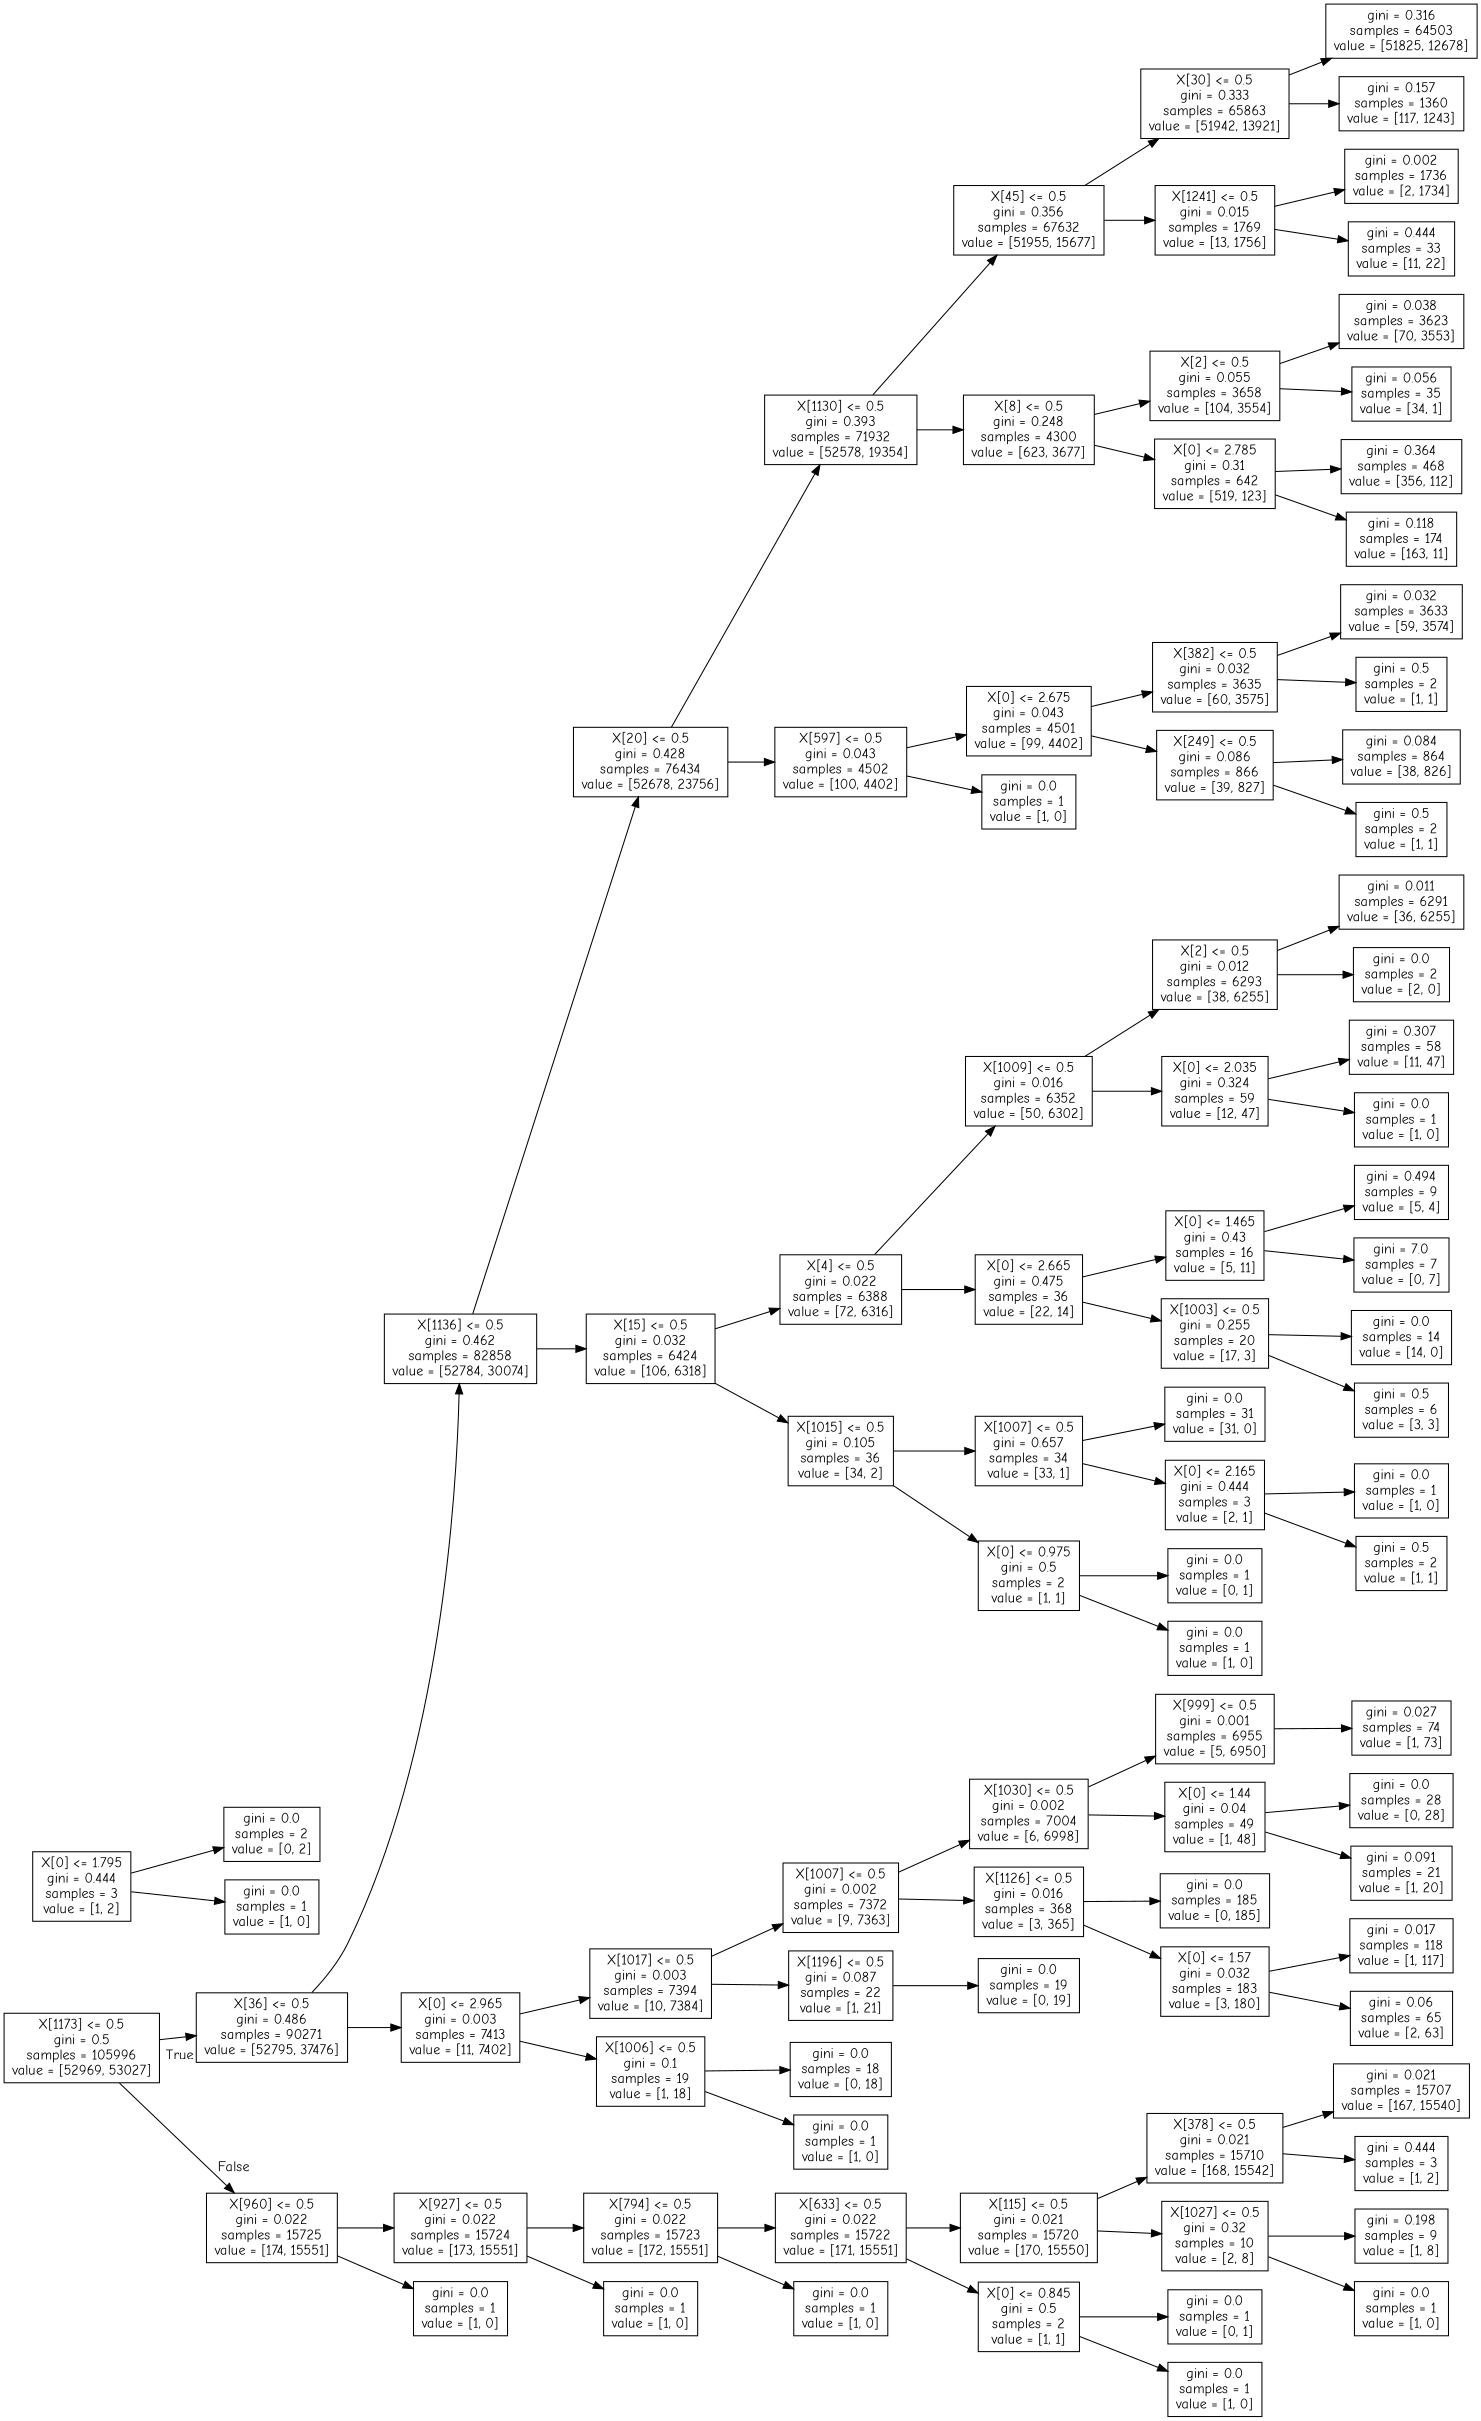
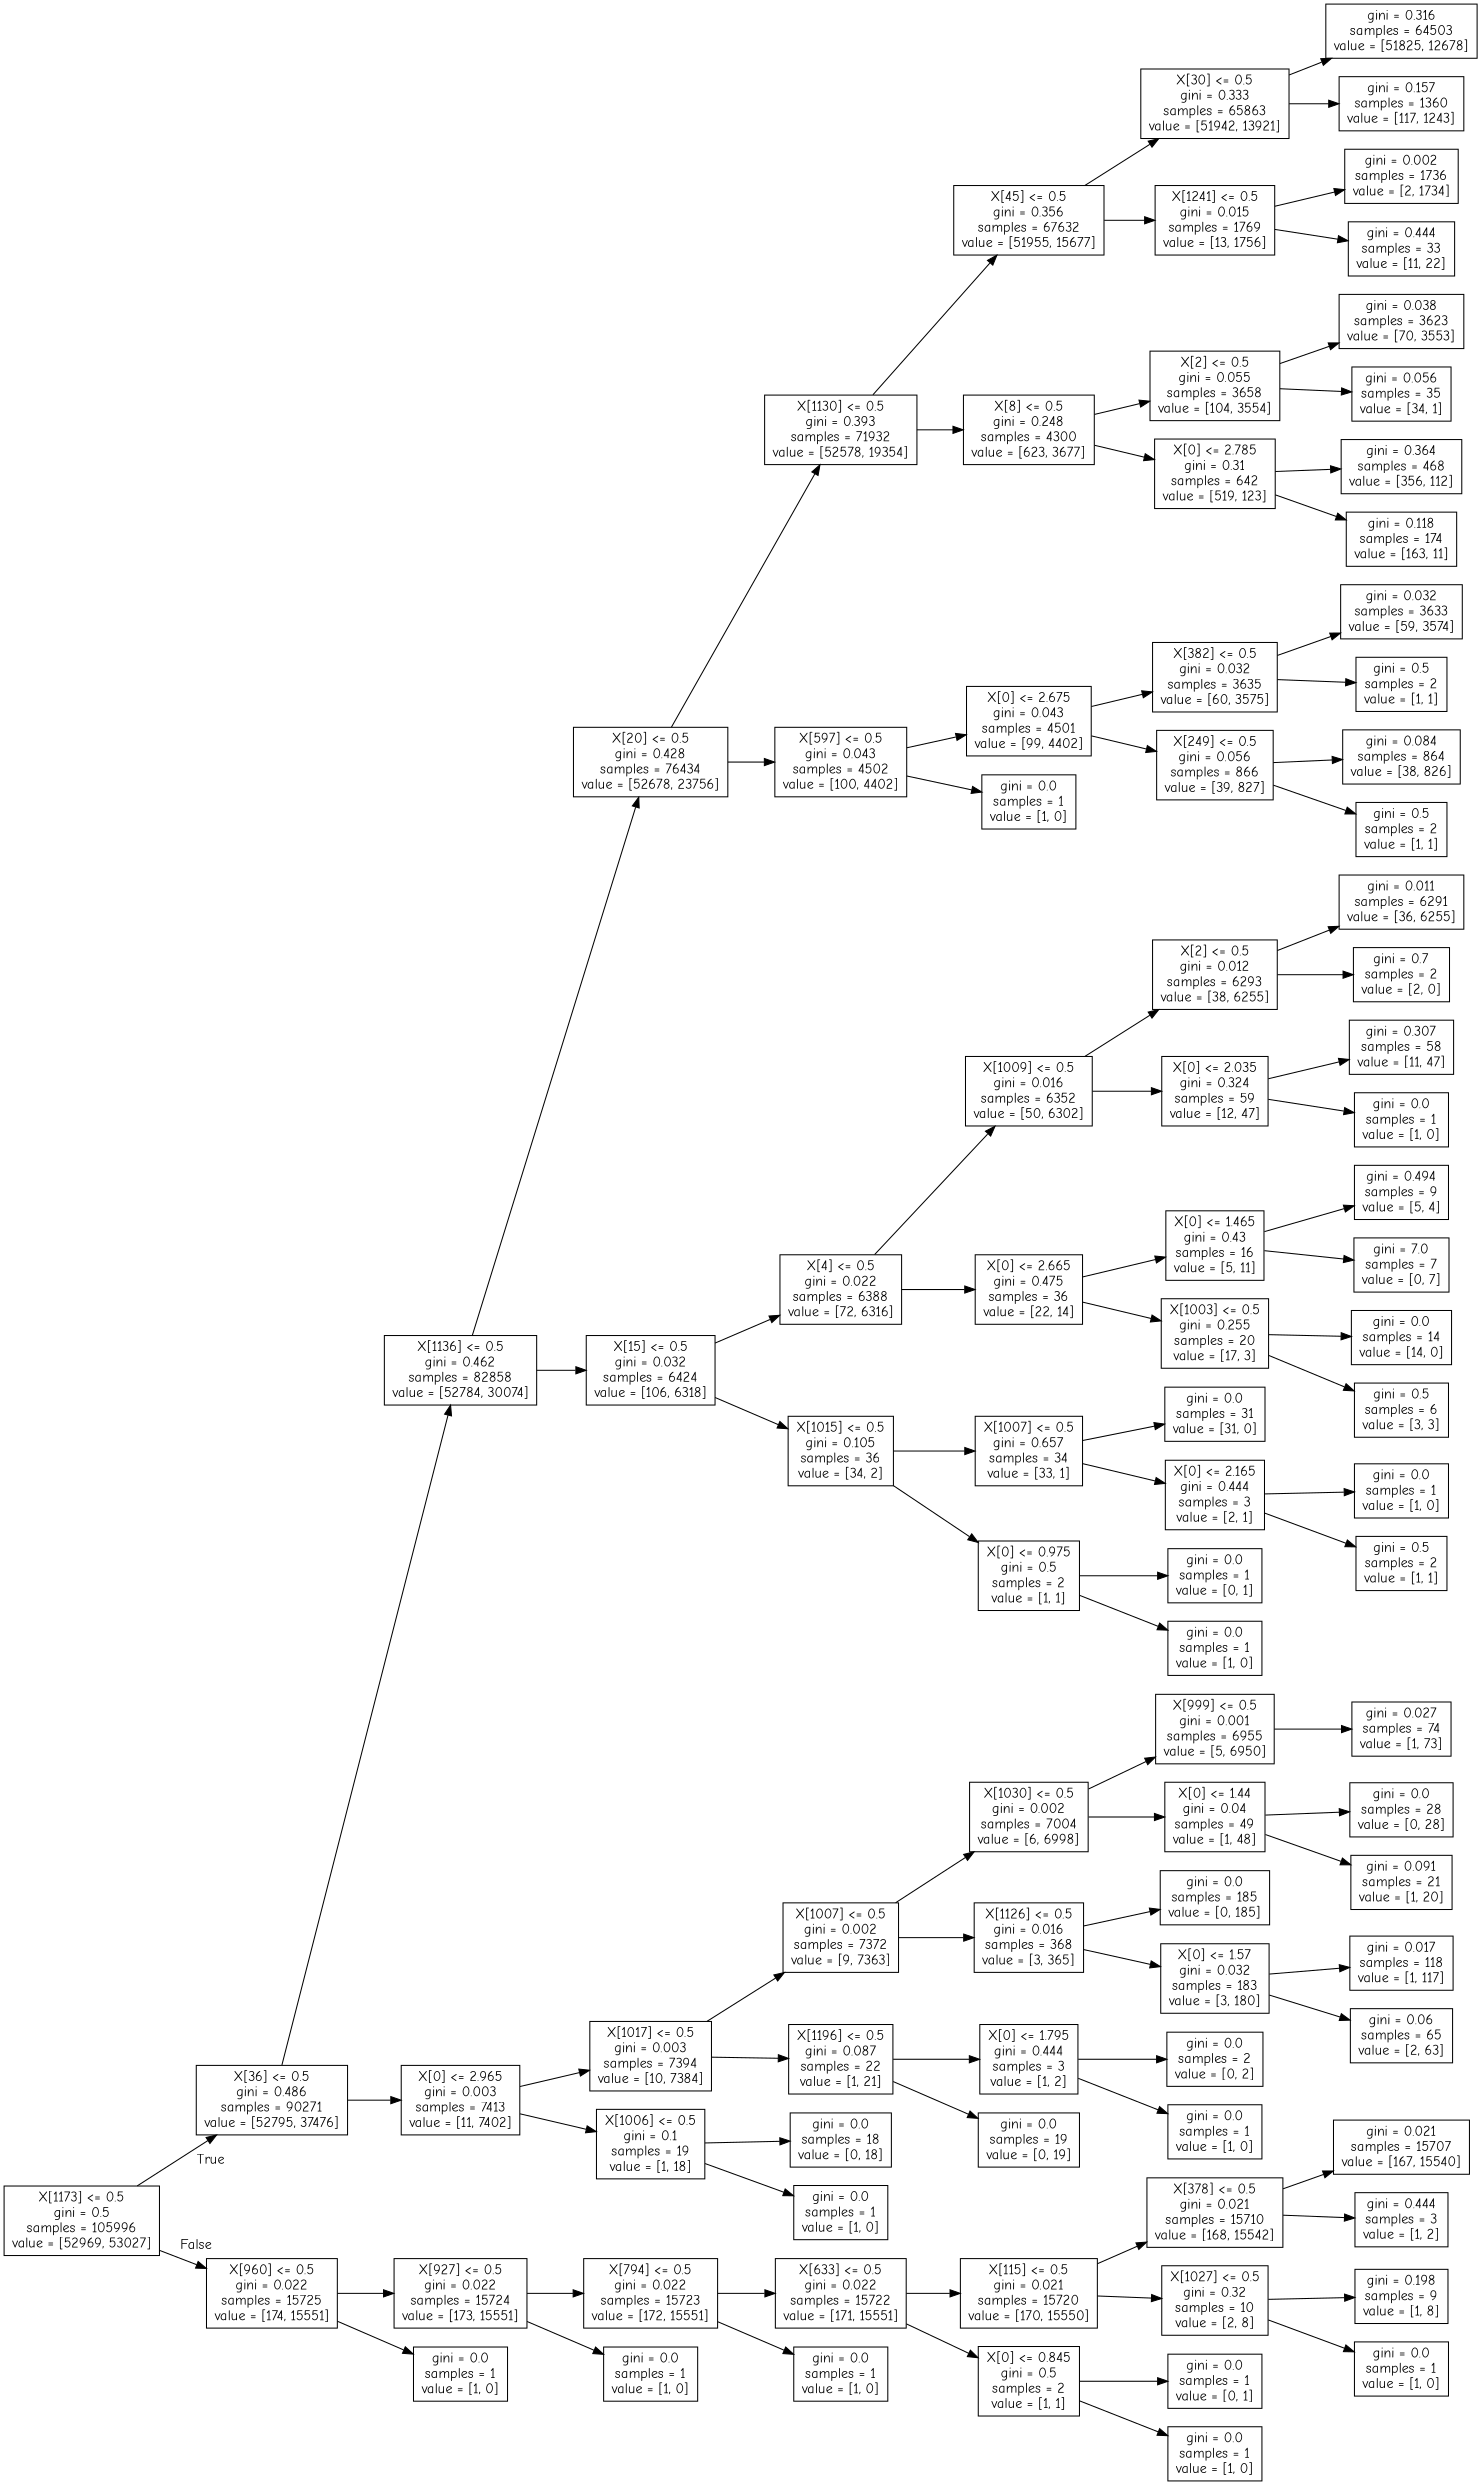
(1215, 765) -> (1215, 765)
(1401, 975) -> (1401, 975)
none -> (931, 2059)
